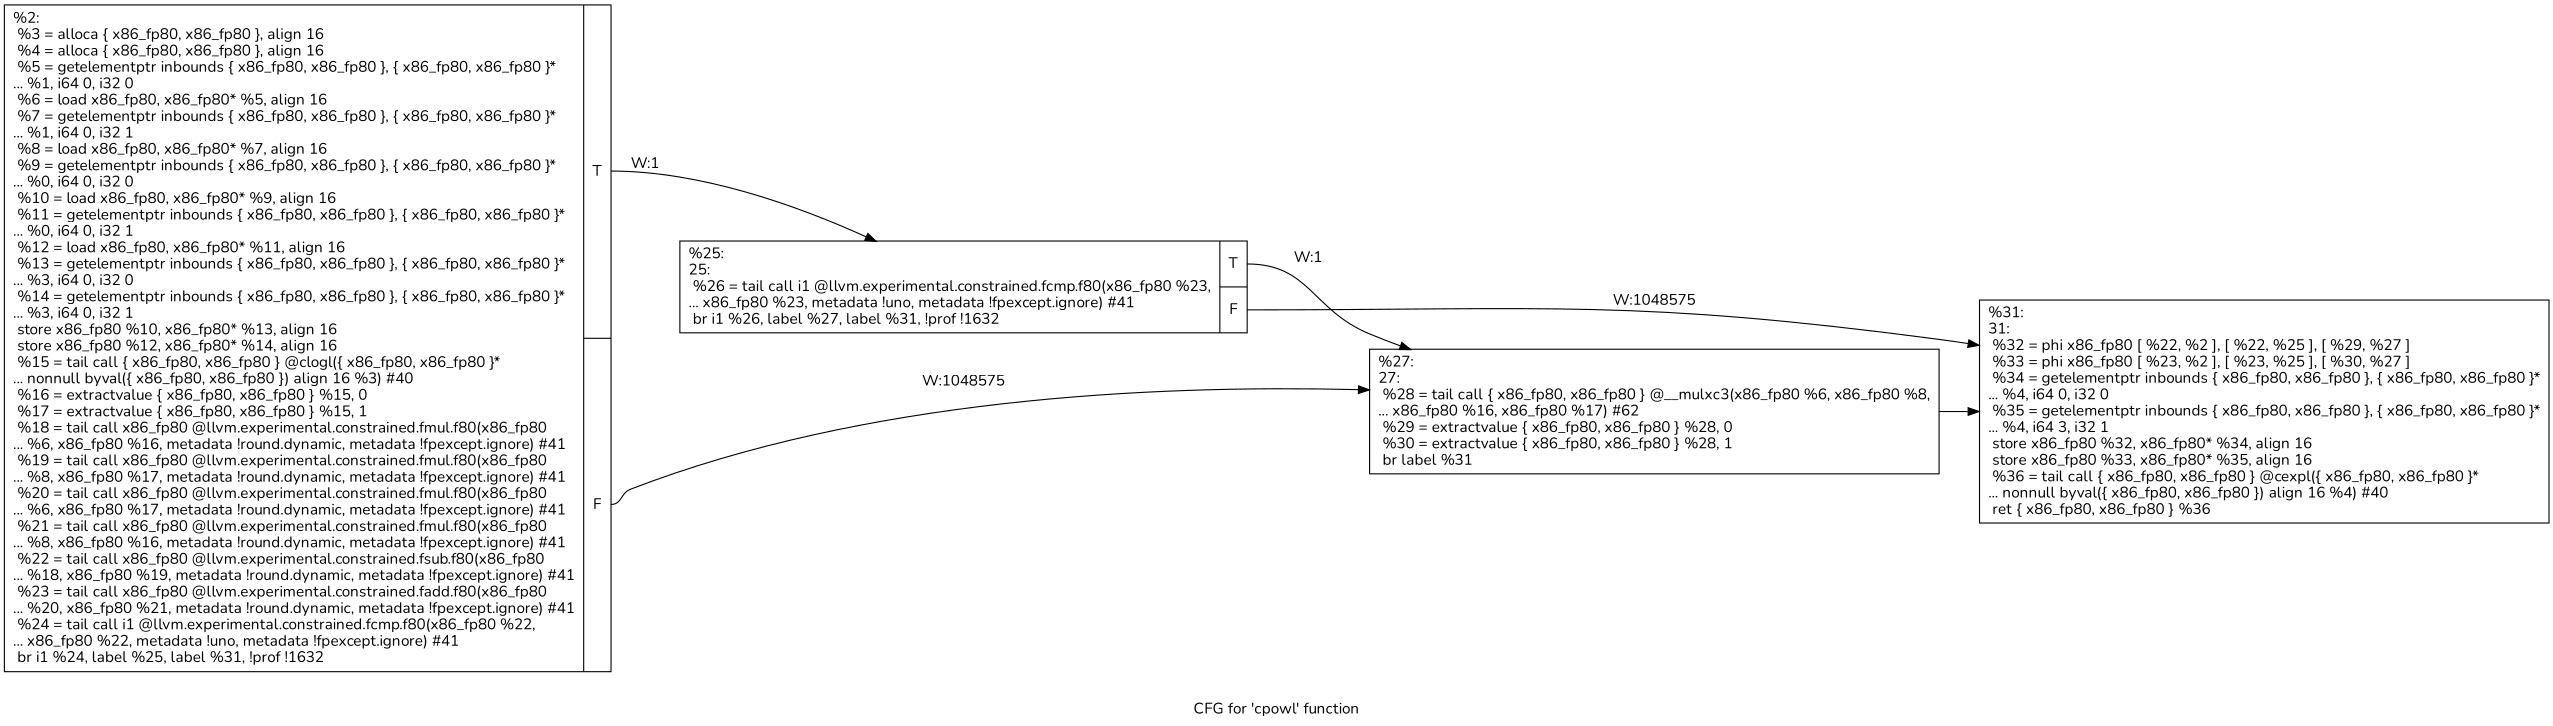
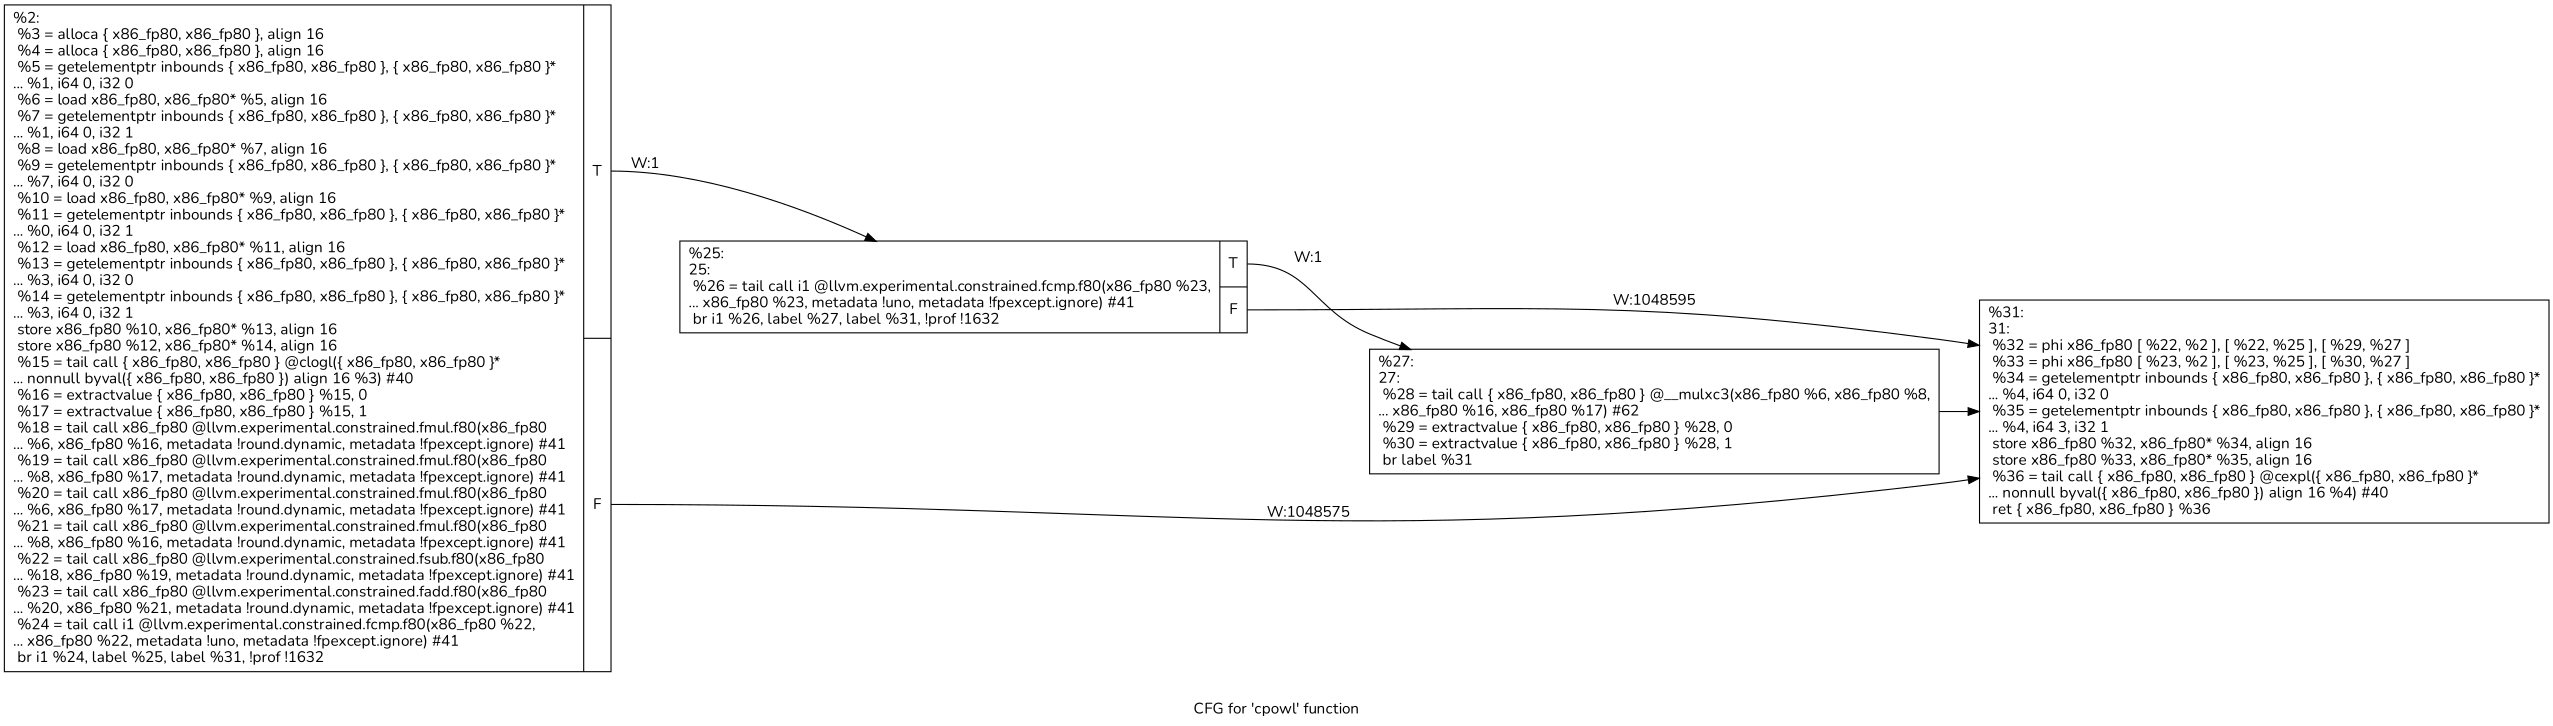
(74, 182) -> (74, 182)
(1654, 301) -> (1654, 301)
(977, 407) -> (1290, 520)
